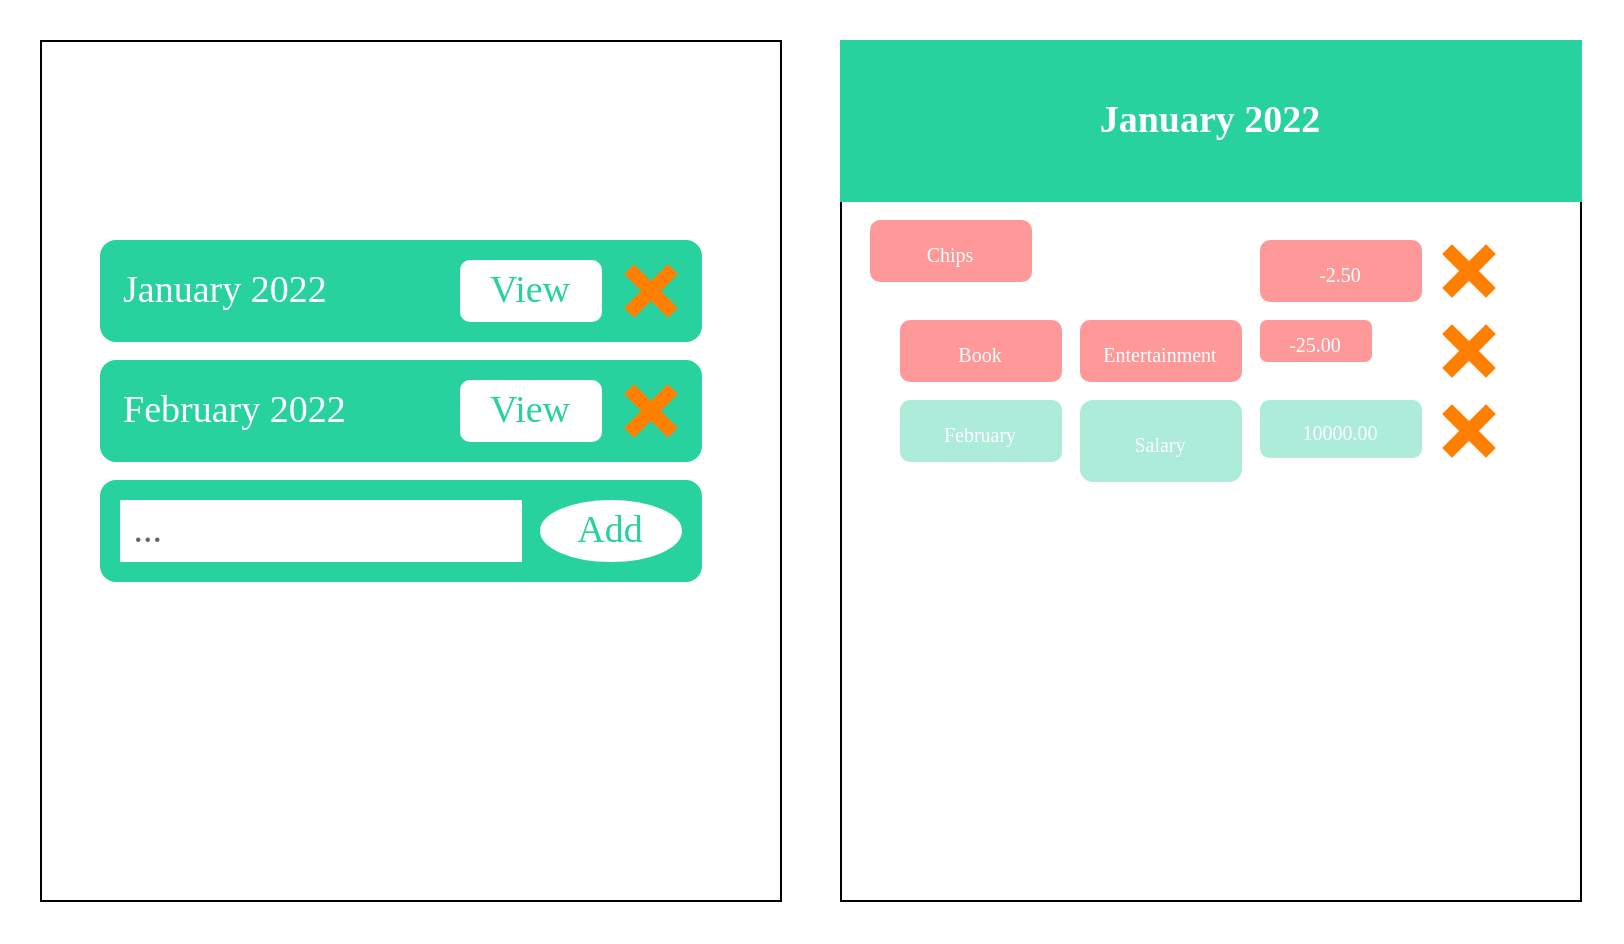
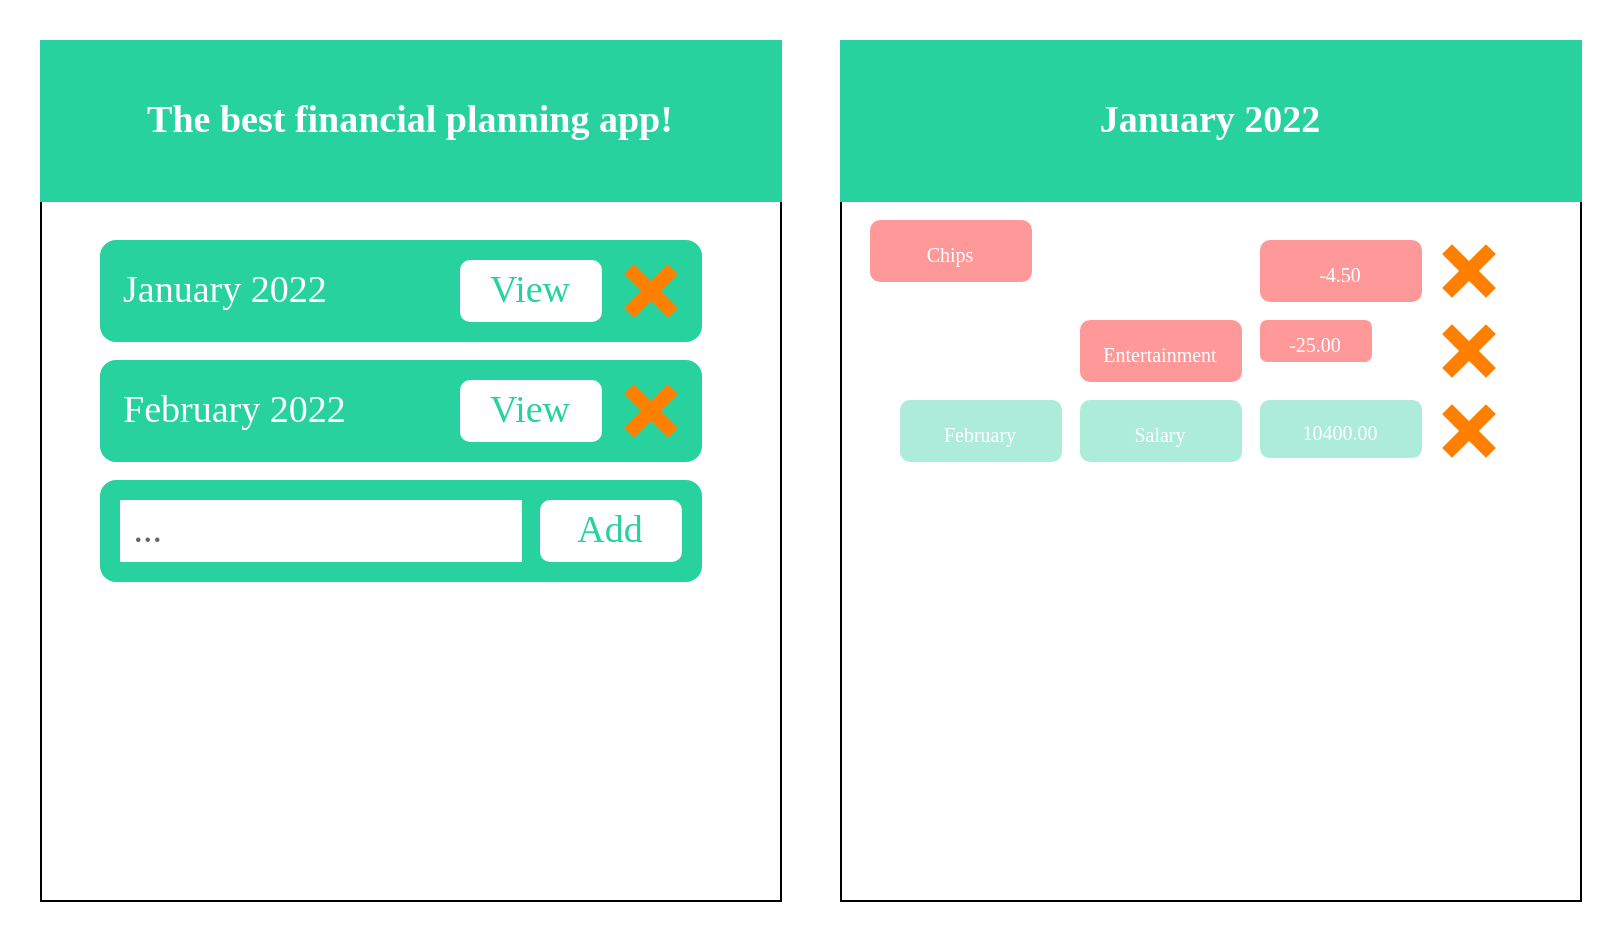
none -> (411, 121)
(1341, 271) -> (1341, 271)
(981, 351) -> none
(1341, 429) -> (1341, 429)
(1161, 441) -> (1161, 431)
(611, 531) -> (611, 531)
